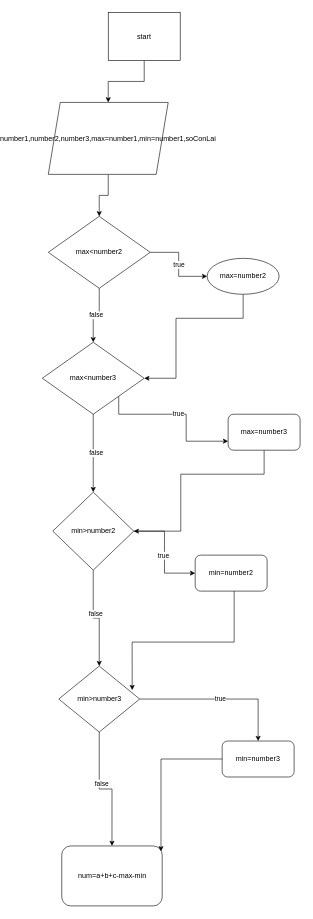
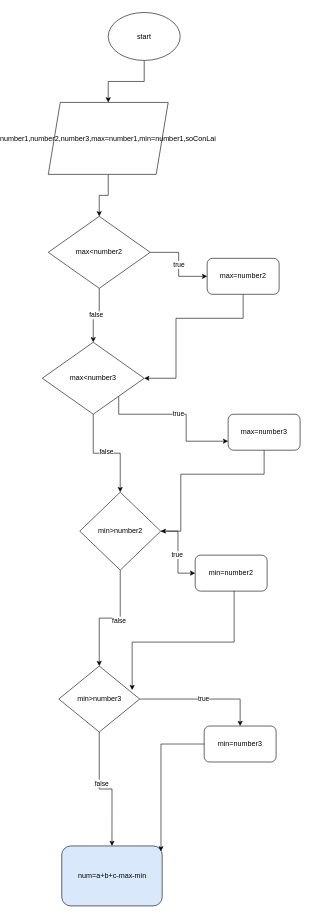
(144, 36) -> (144, 36)
(243, 276) -> (243, 276)
(93, 531) -> (120, 531)
(258, 759) -> (240, 744)
(112, 876) -> (112, 876)
